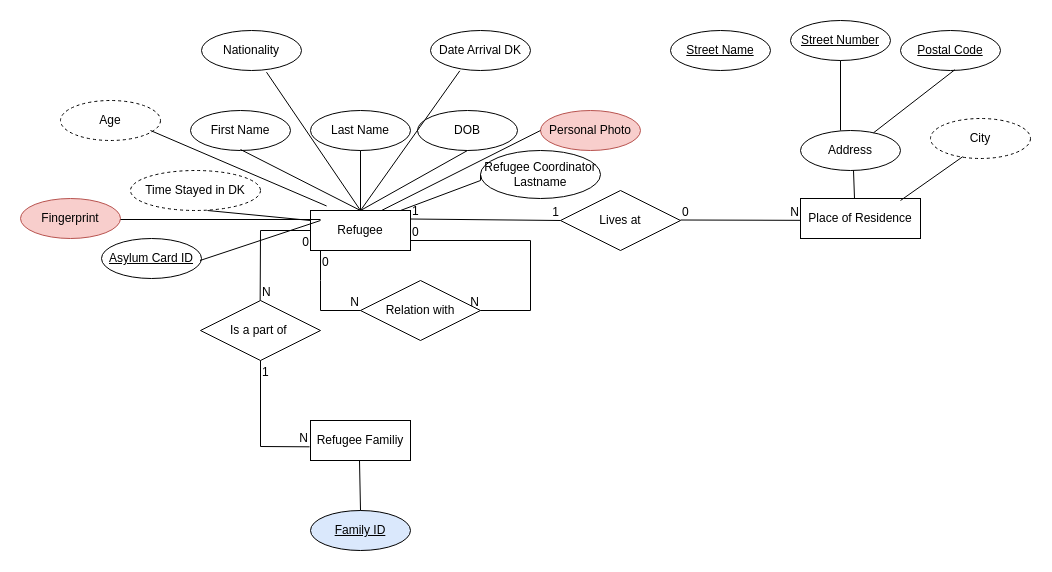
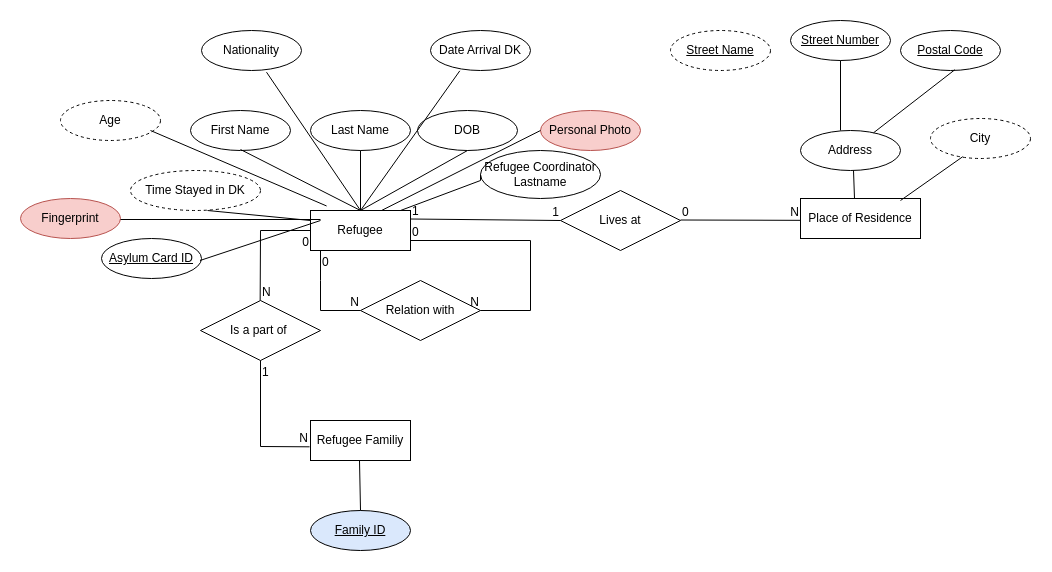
(721, 51) -> (721, 51)
